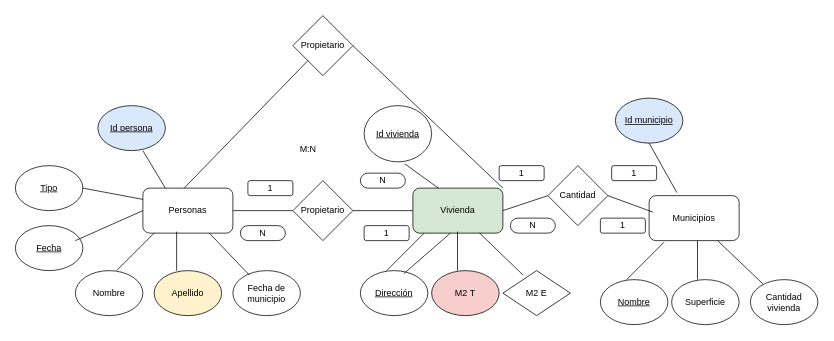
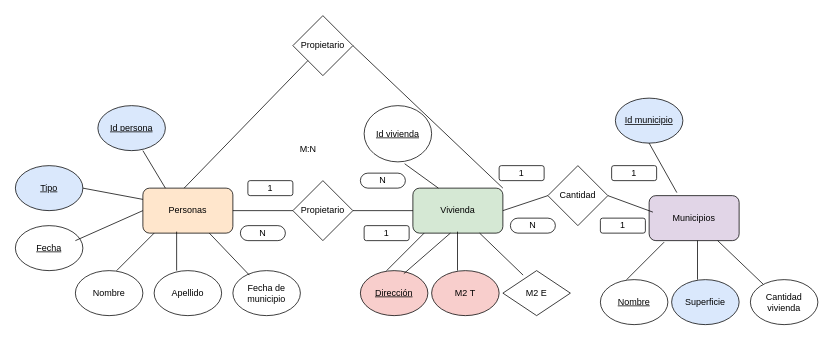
(49, 188) -> (49, 188)
(188, 210) -> (188, 210)
(694, 218) -> (694, 218)
(188, 293) -> (188, 293)
(394, 293) -> (394, 293)
(705, 302) -> (705, 302)
